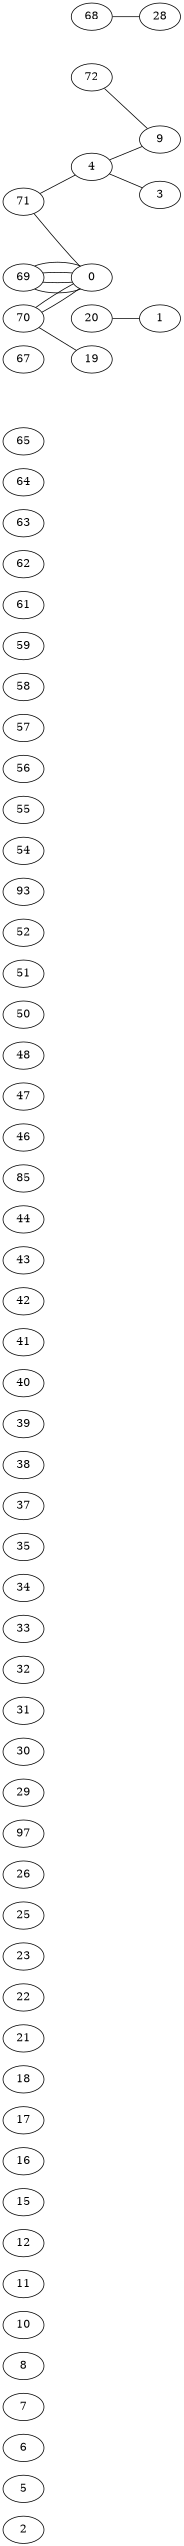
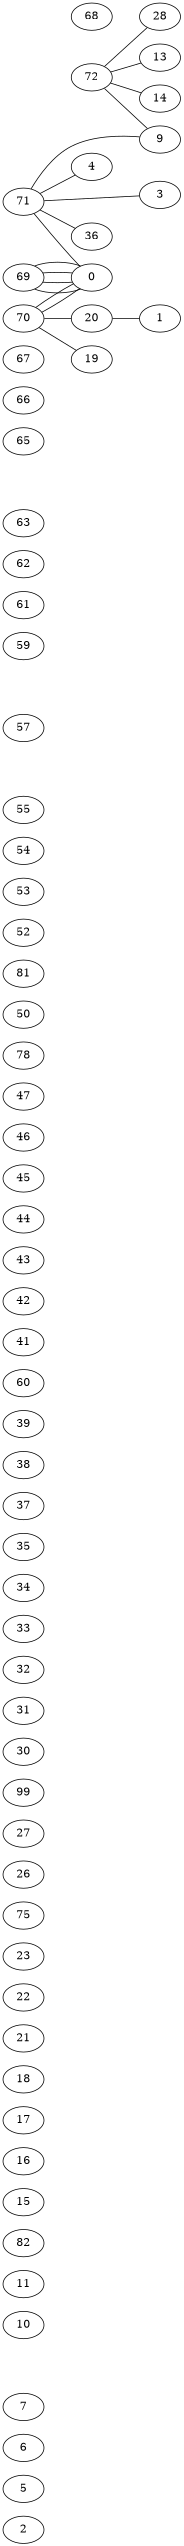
(126, 17) -> (126, 47)
none -> (160, 58)
none -> (160, 99)
(126, 153) -> (76, 144)
(126, 181) -> (92, 198)
none -> (92, 237)
none -> (58, 318)
none -> (24, 400)
(24, 482) -> none
(24, 687) -> none
(24, 769) -> none
(24, 892) -> (24, 892)
(24, 974) -> (24, 974)
(24, 1056) -> (24, 1056)
(24, 1178) -> (24, 1178)
(24, 1383) -> (24, 1383)
(24, 1793) -> (24, 1793)
(24, 1834) -> (24, 1834)
(24, 1916) -> (24, 1916)
(24, 2243) -> (24, 2243)
(24, 2366) -> none
